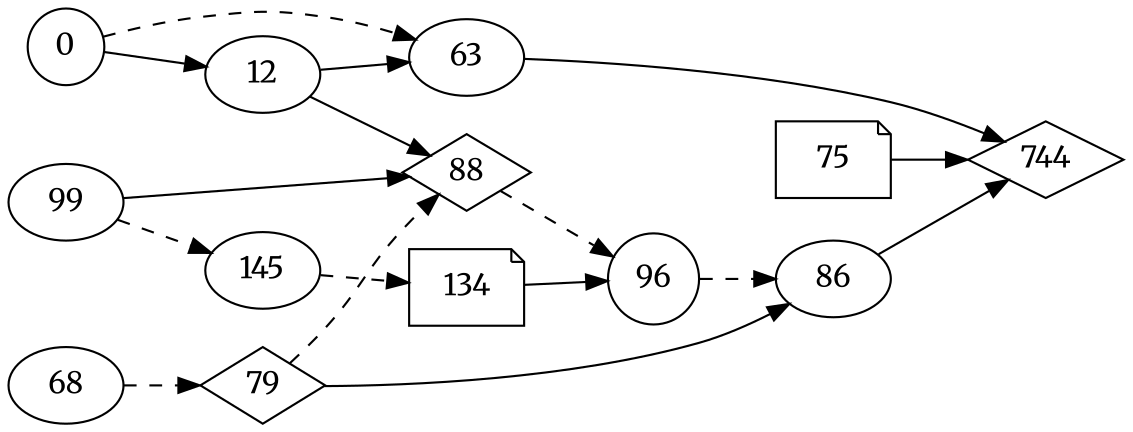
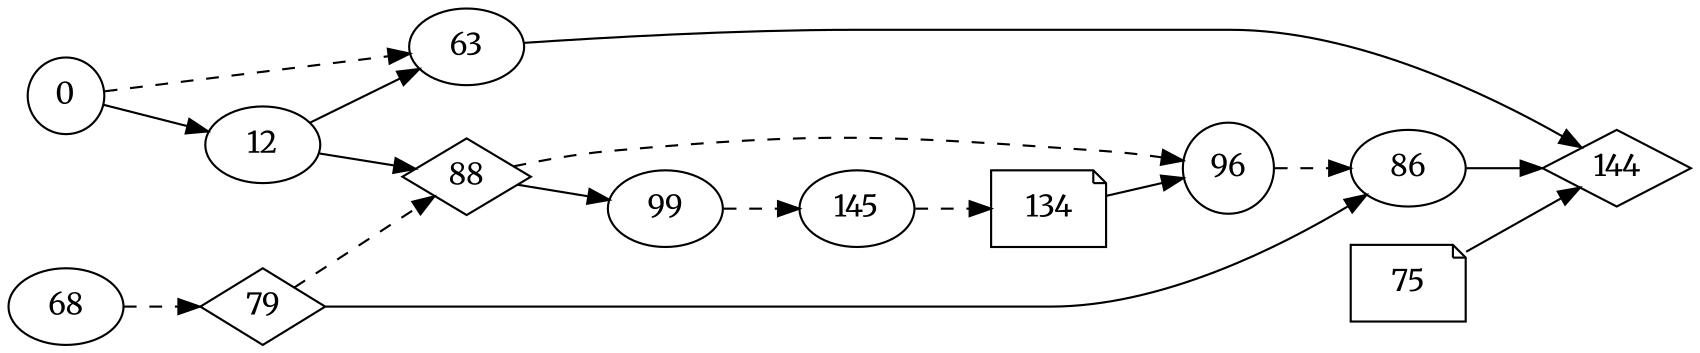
(1046, 160) -> (1617, 168)
(255, 188) -> (553, 191)
